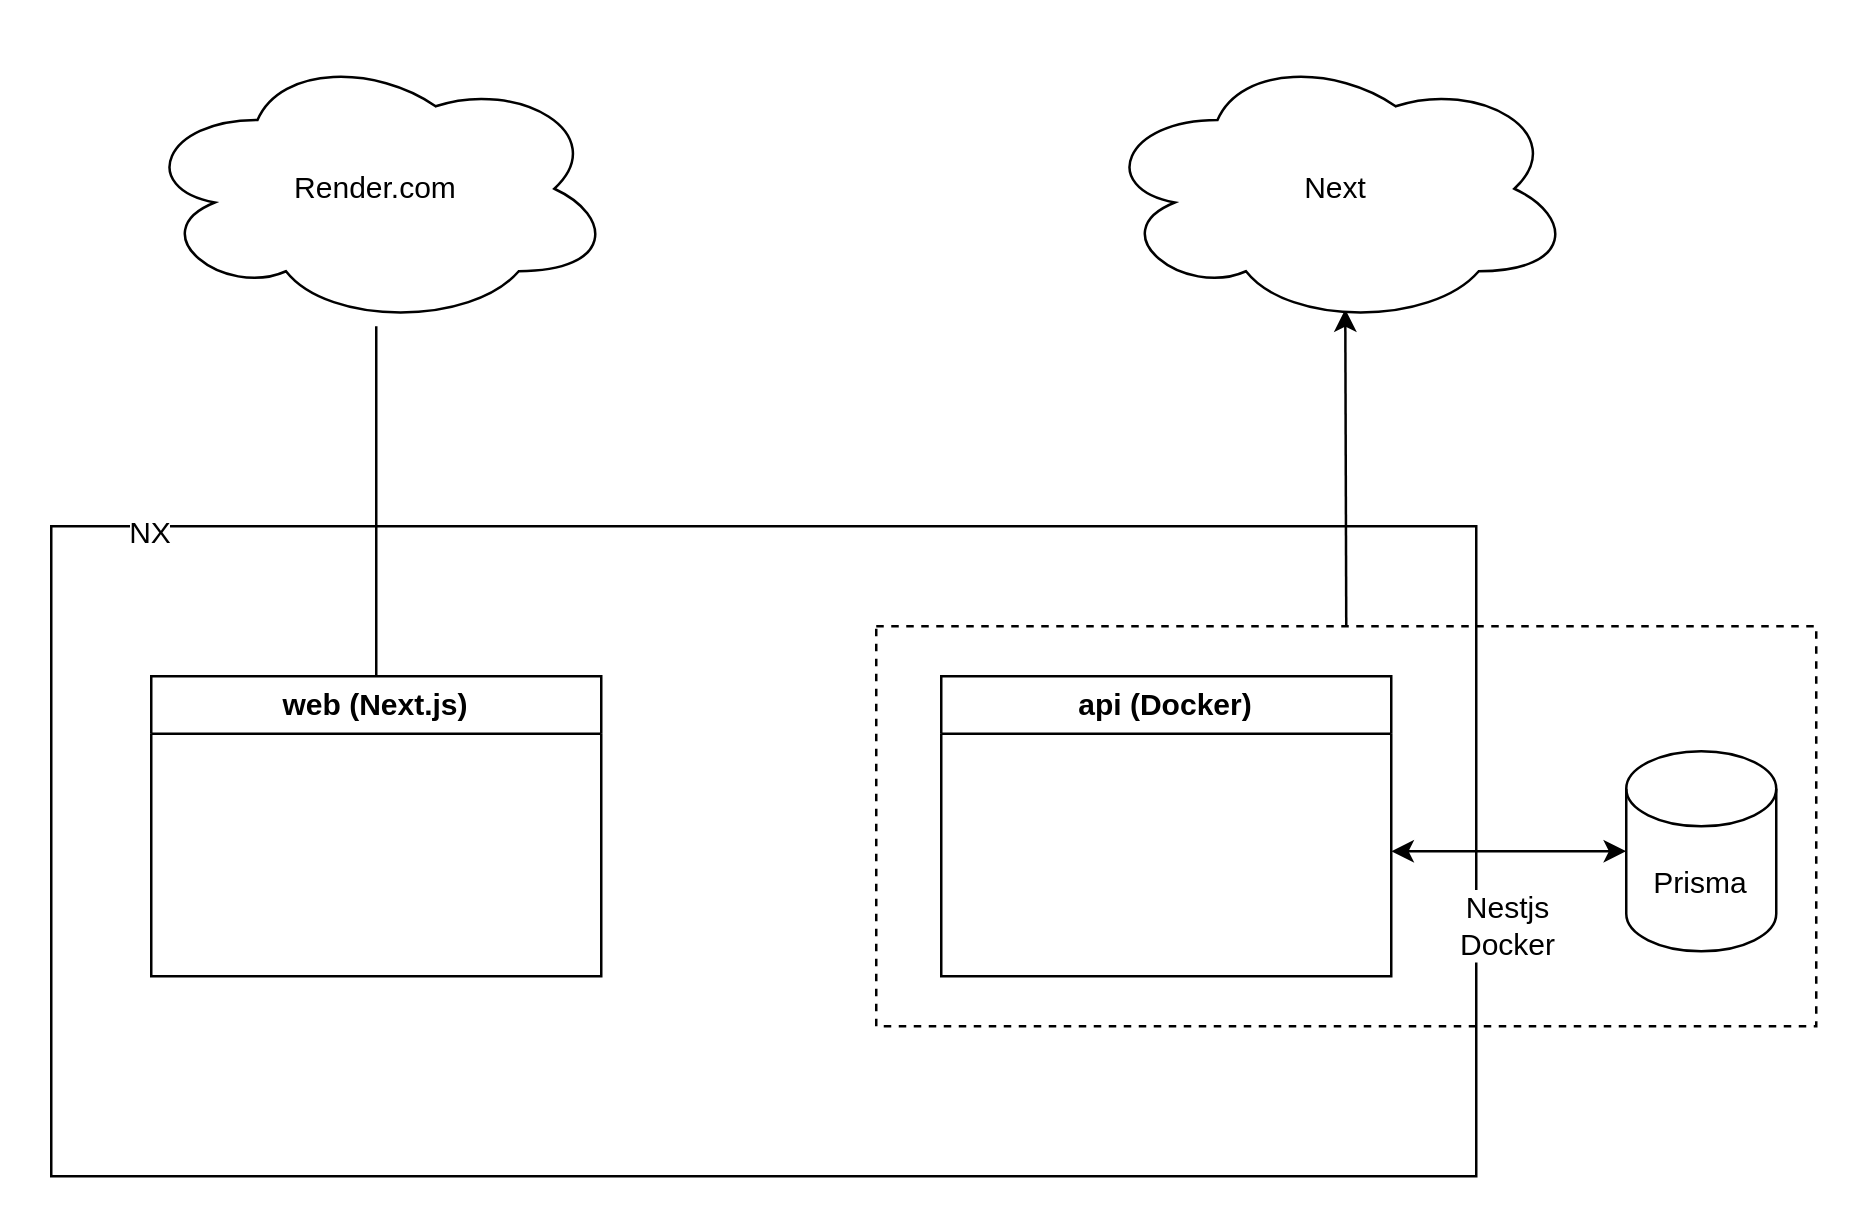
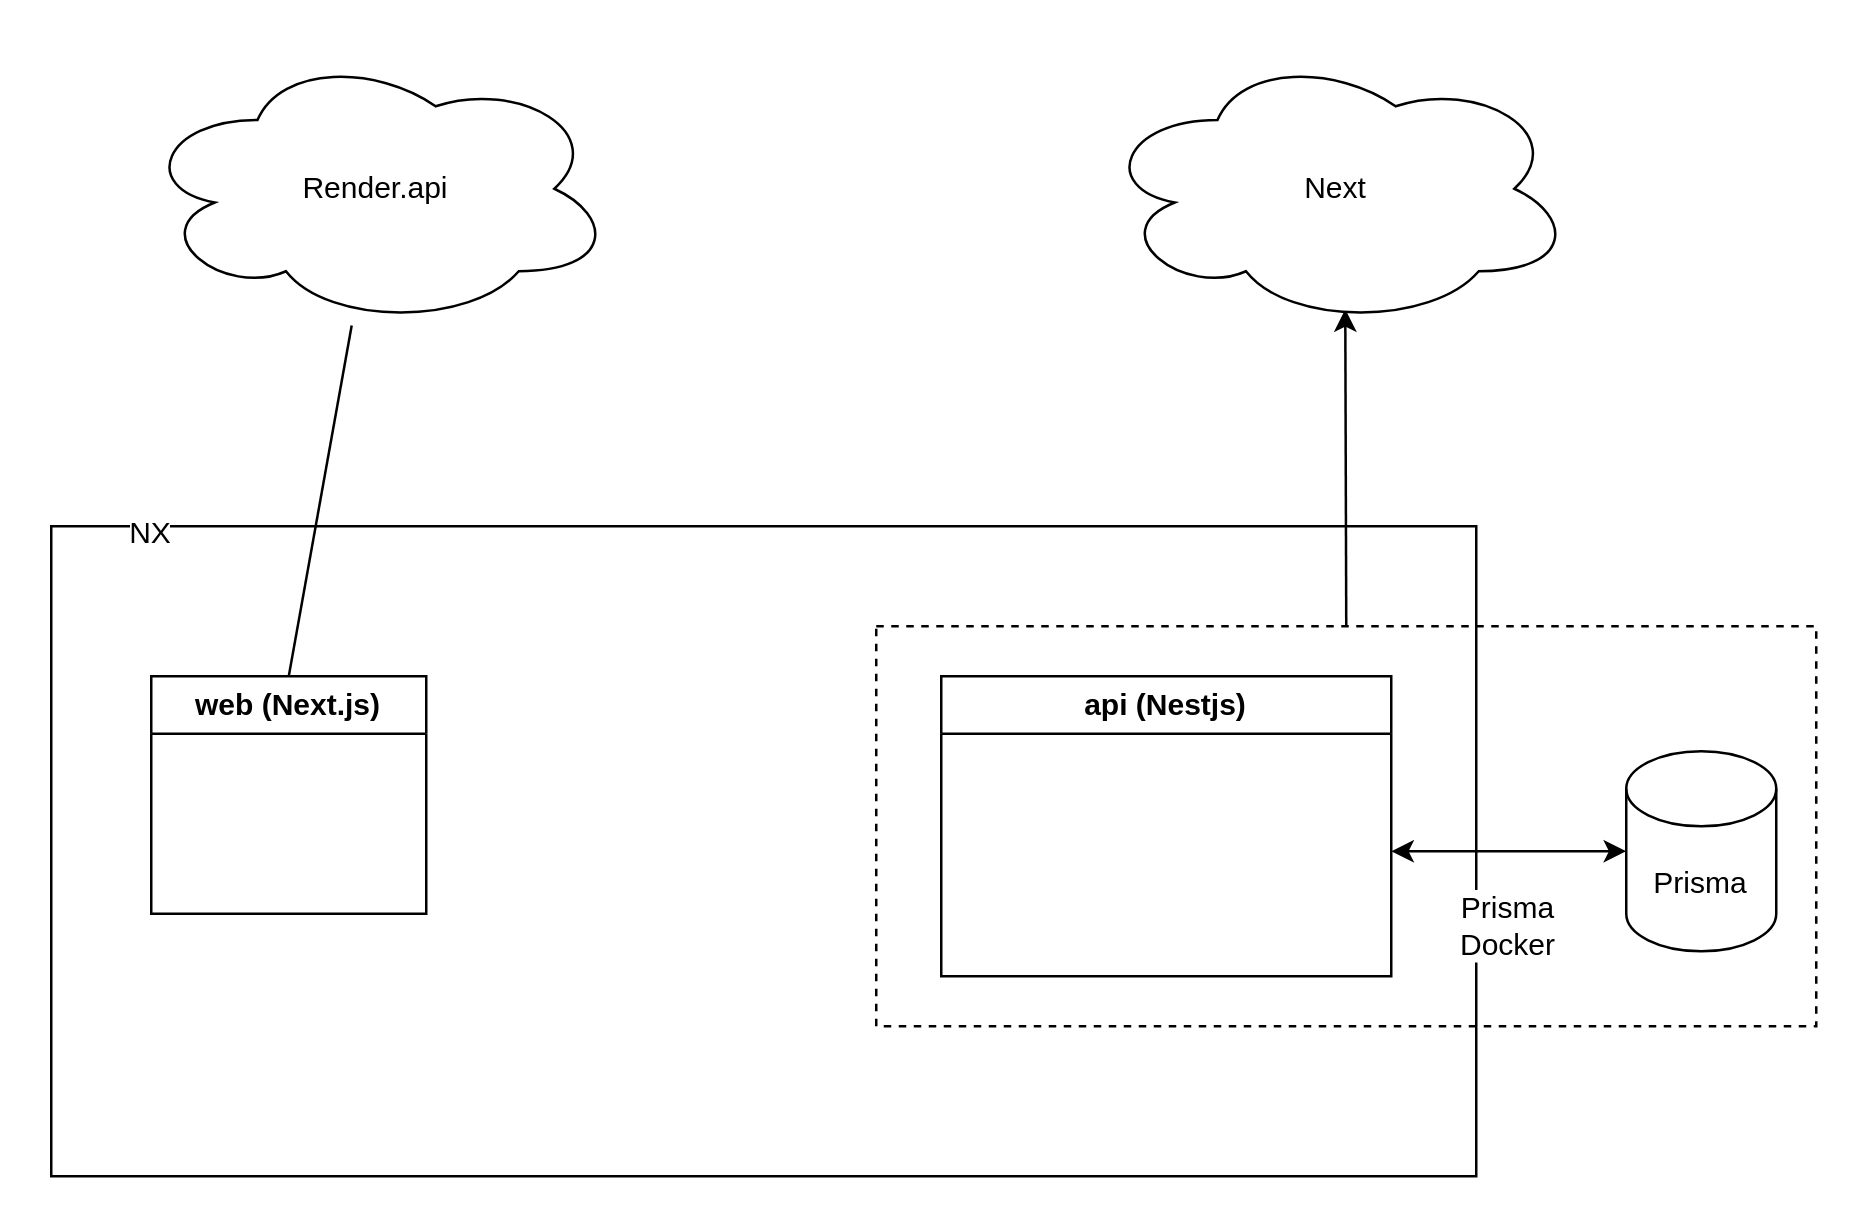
(376, 189) -> (376, 189)
(1166, 706) -> (1166, 706)
(376, 826) -> (289, 795)
(1509, 926) -> (1509, 926)
